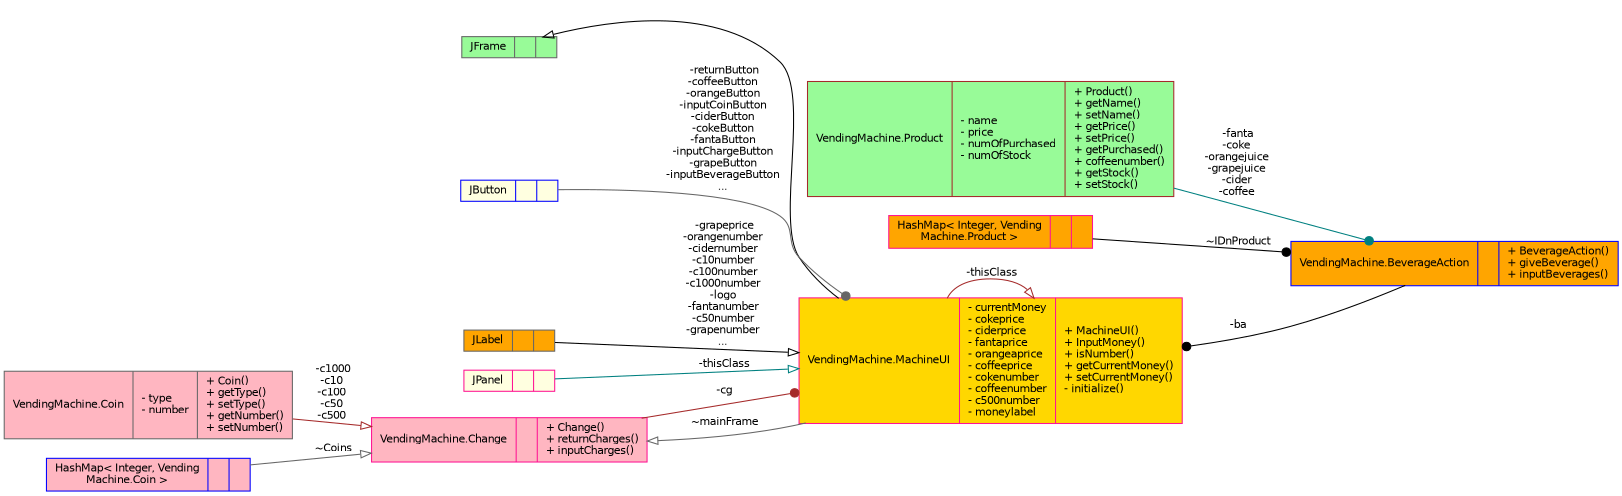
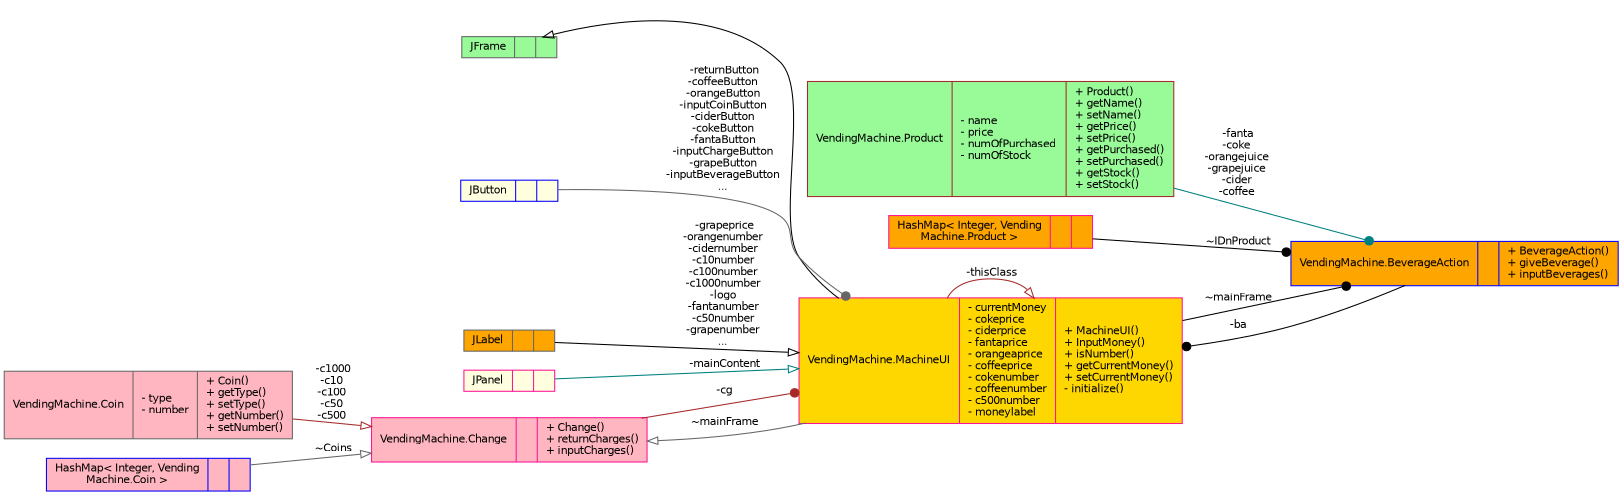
(1119, 162) -> (1119, 162)
none -> (1262, 304)
(723, 364) -> (723, 364)
